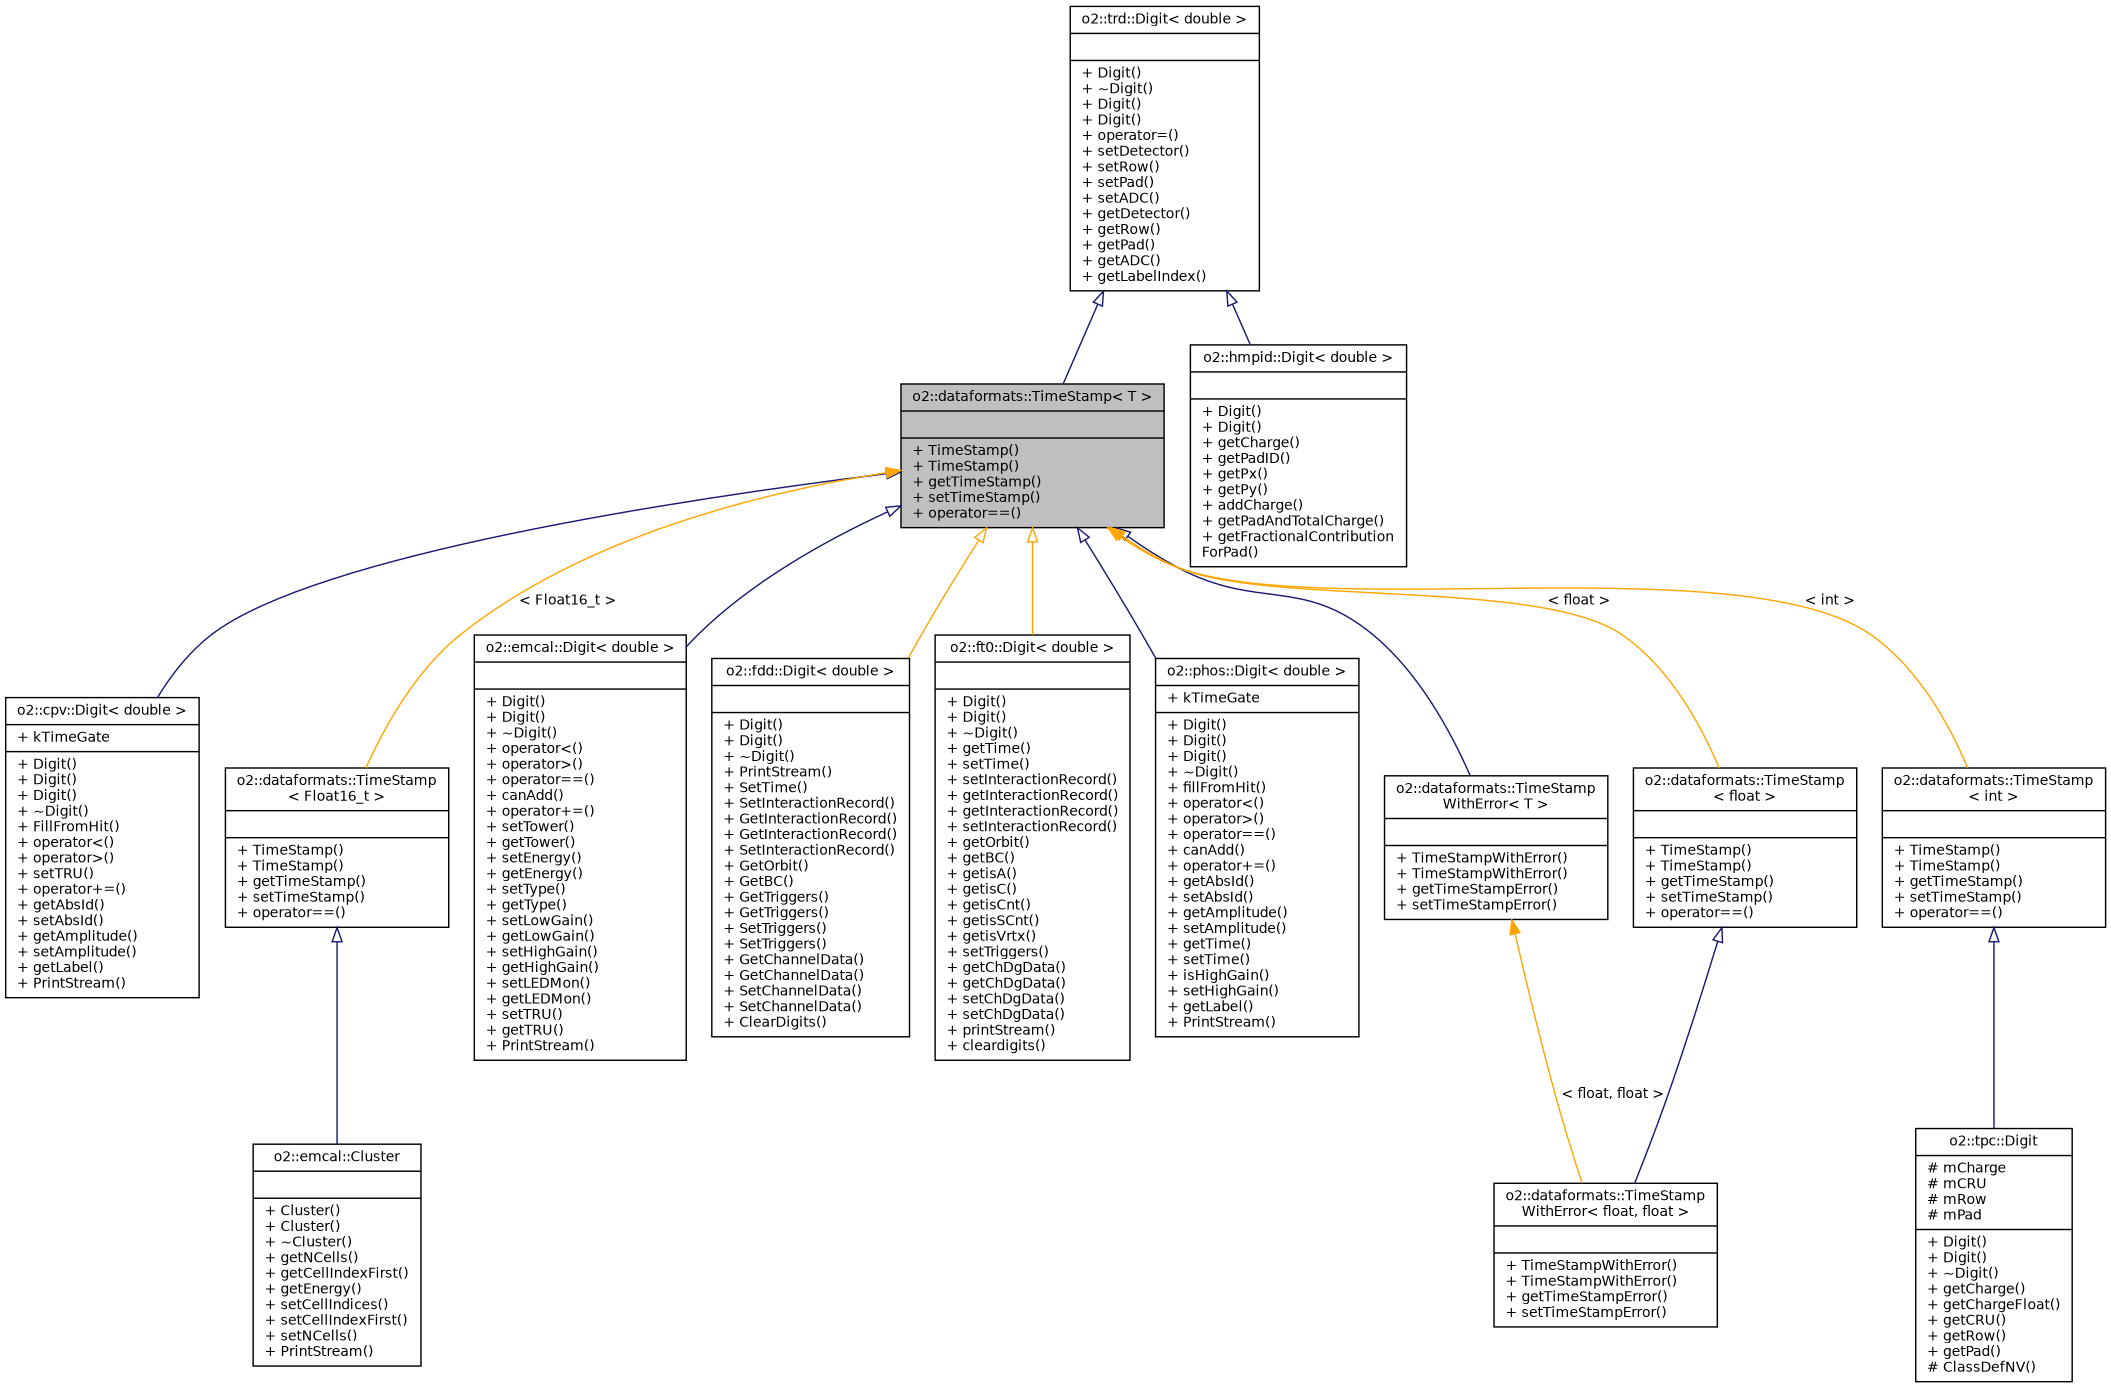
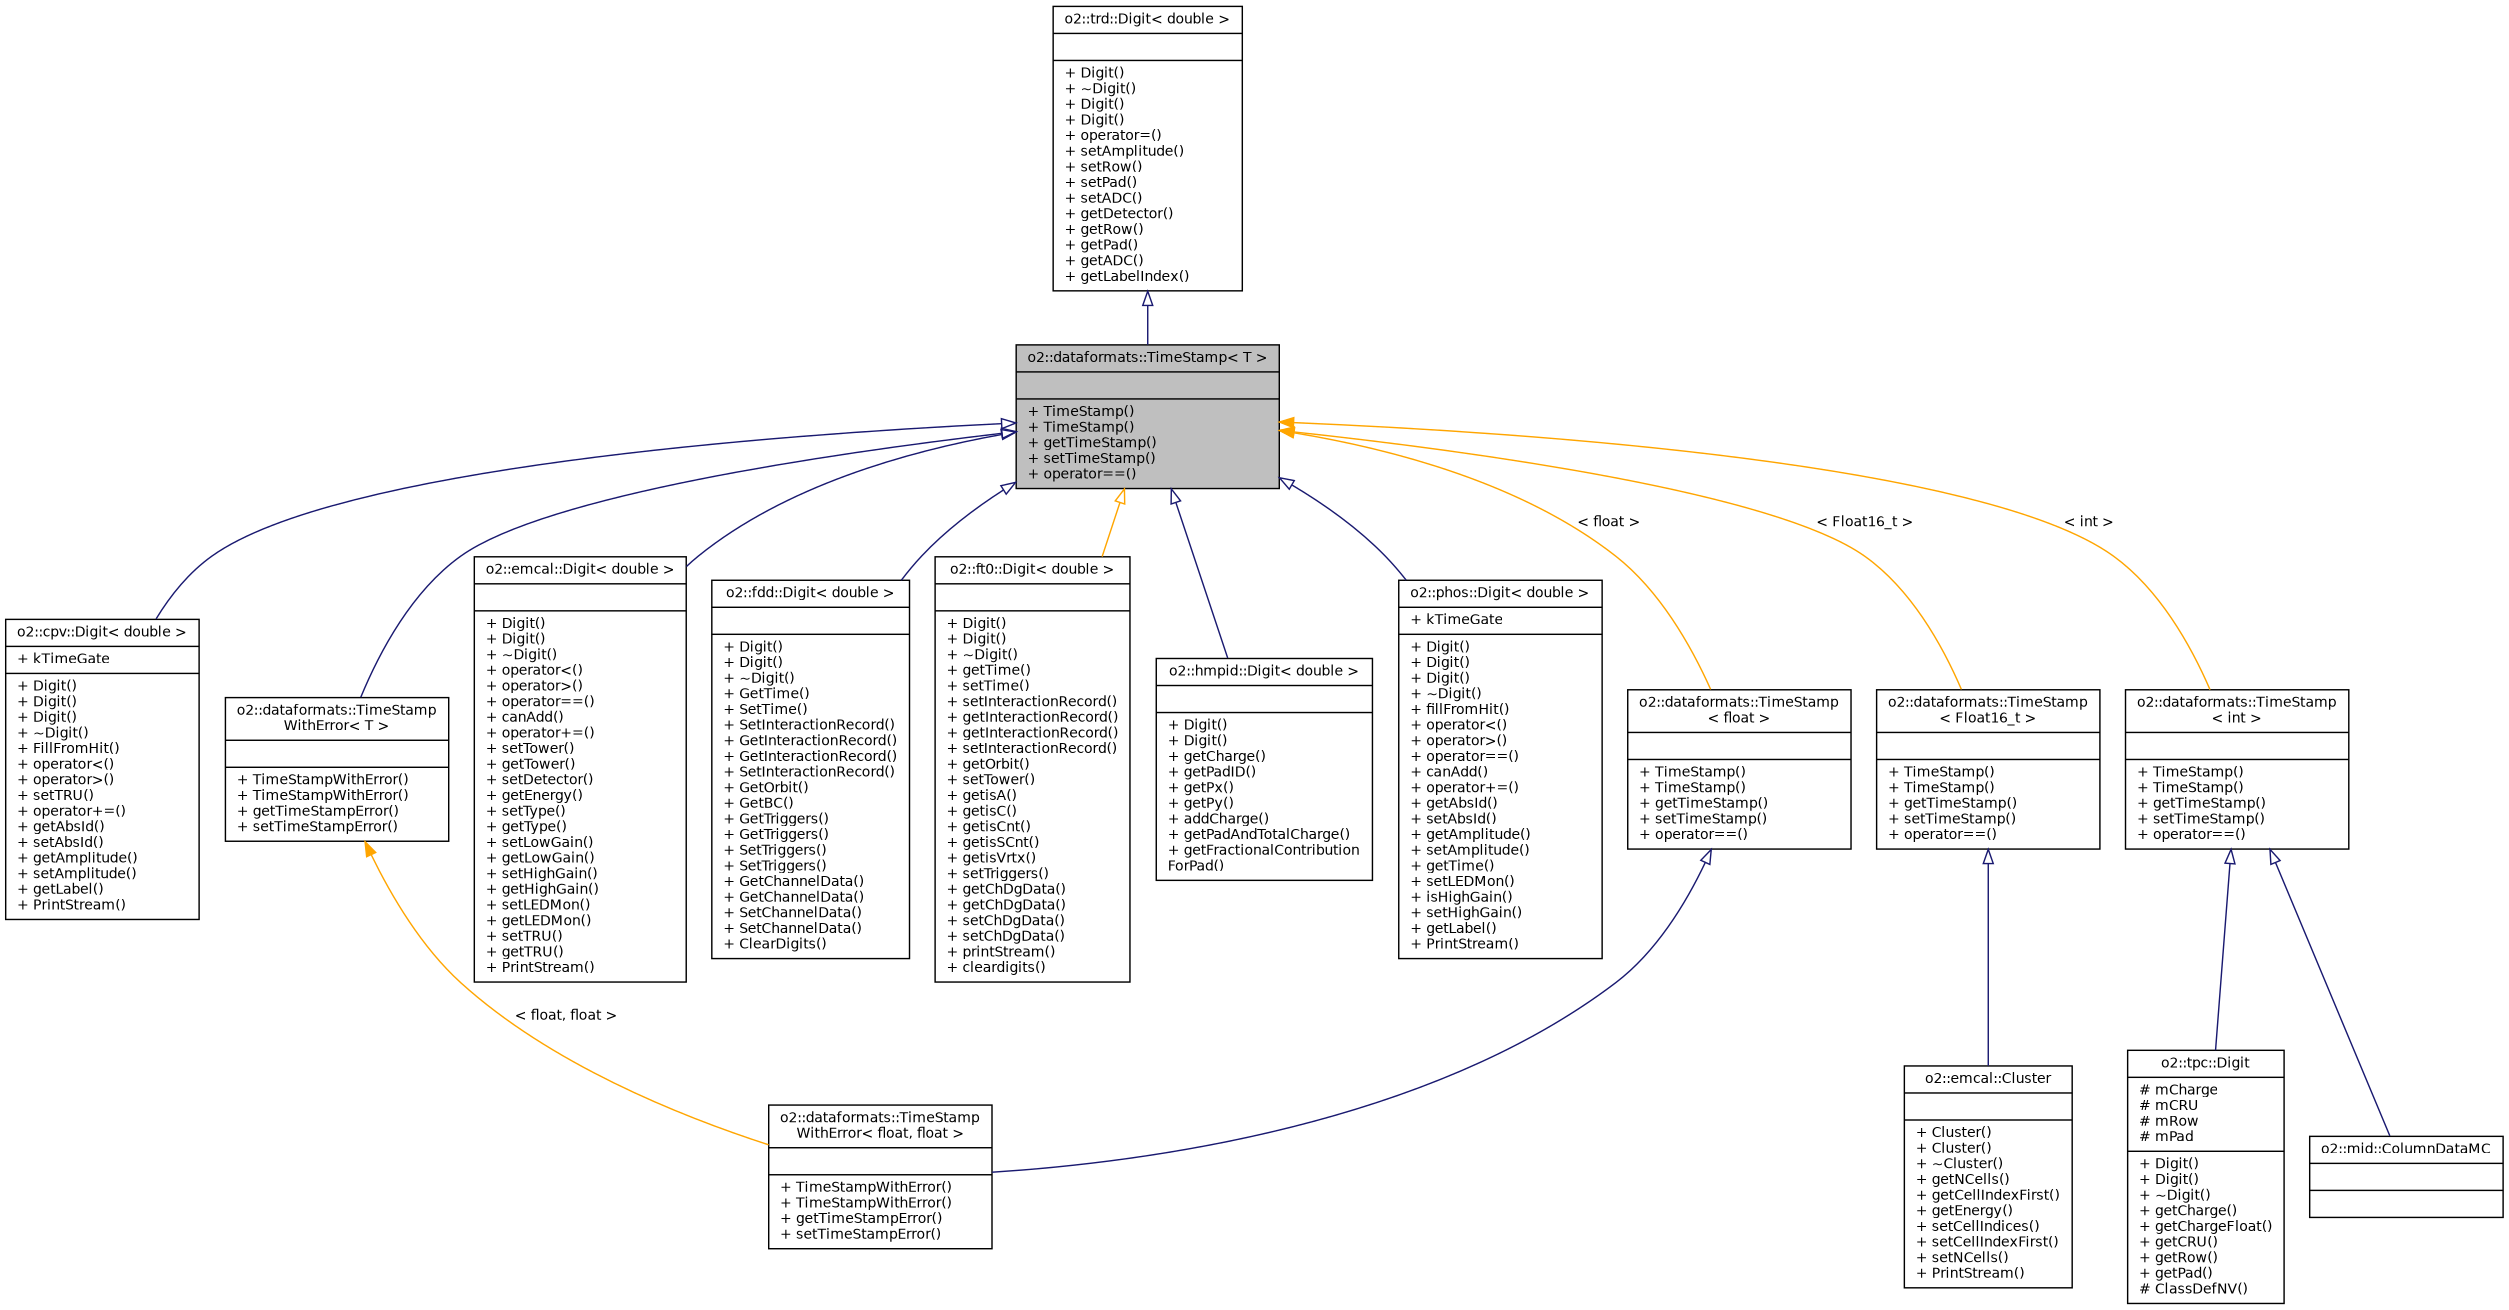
(1136, 151) -> (1125, 151)
(1241, 325) -> (1202, 581)
(943, 599) -> (948, 531)
(778, 772) -> (767, 694)
(534, 858) -> (540, 780)
(981, 858) -> (991, 780)
(1209, 960) -> (1463, 882)
none -> (2406, 1177)
